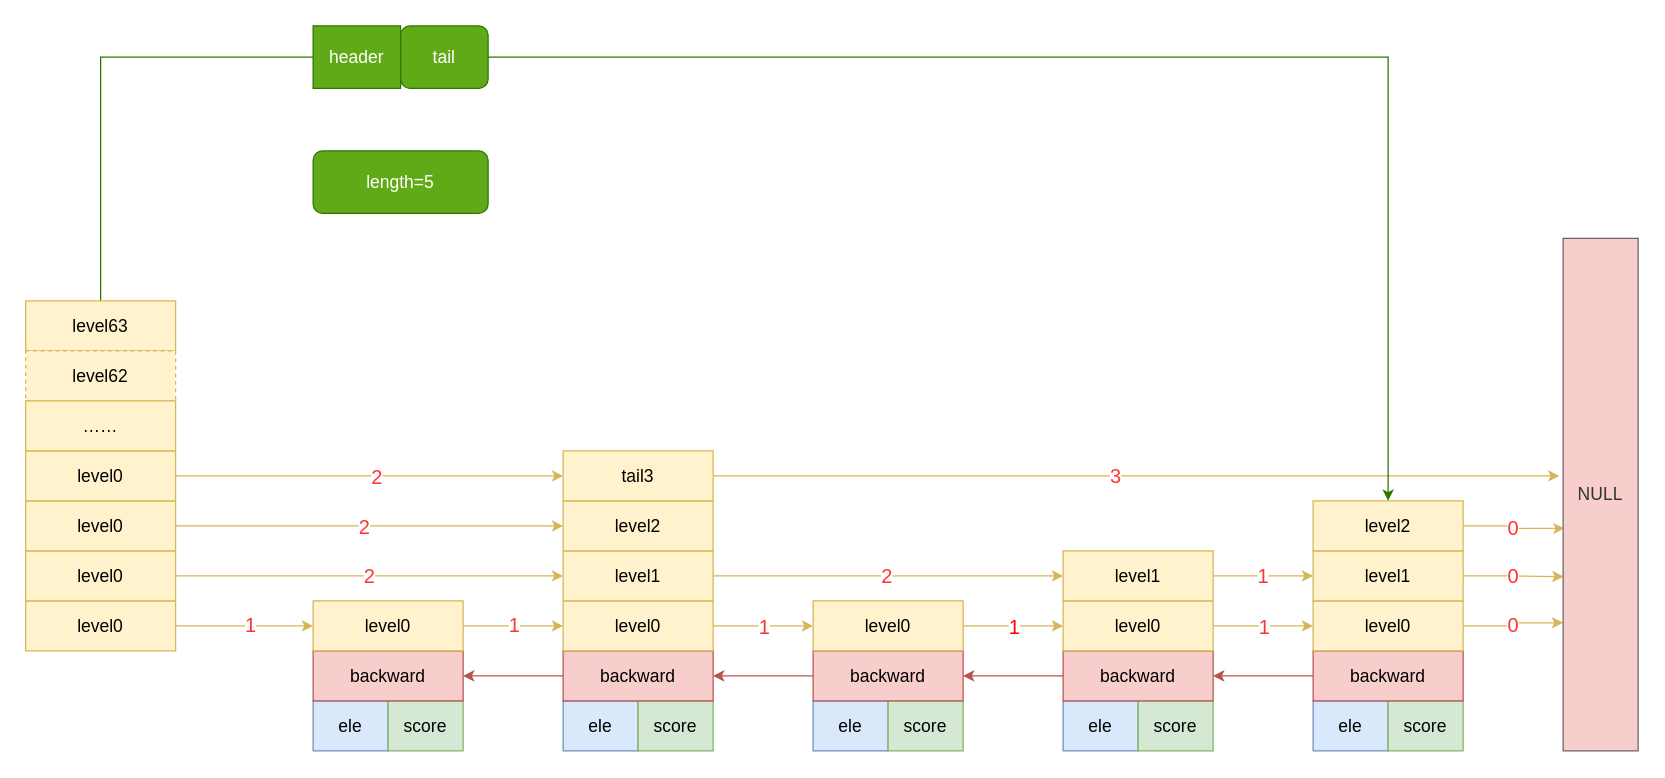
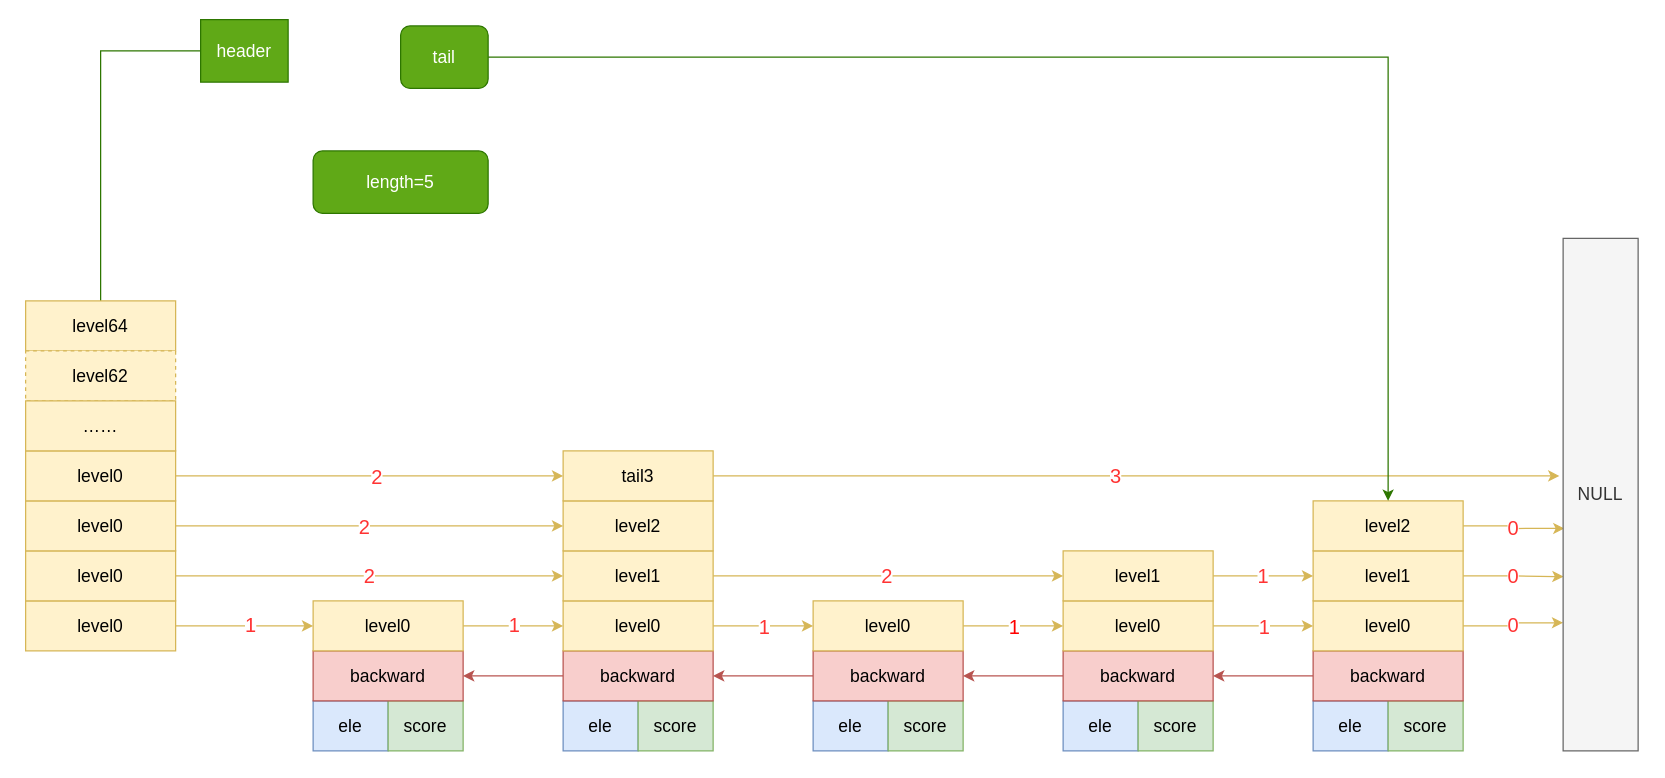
(357, 57) -> (244, 51)
(101, 326) -> (101, 326)
(1601, 494) -> (1601, 494)
